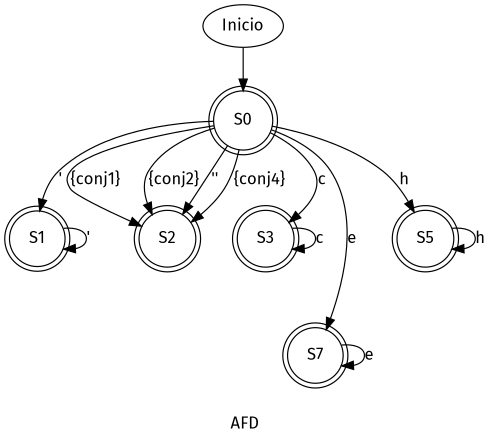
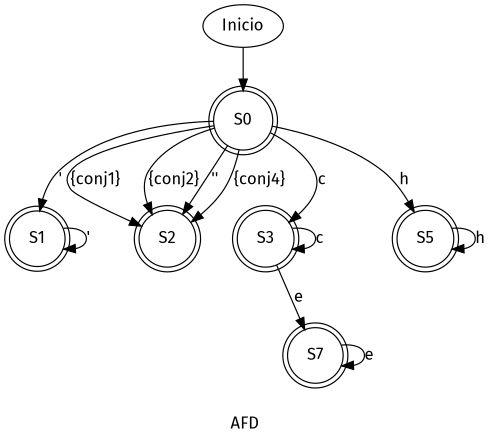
(345, 208) -> (288, 292)
